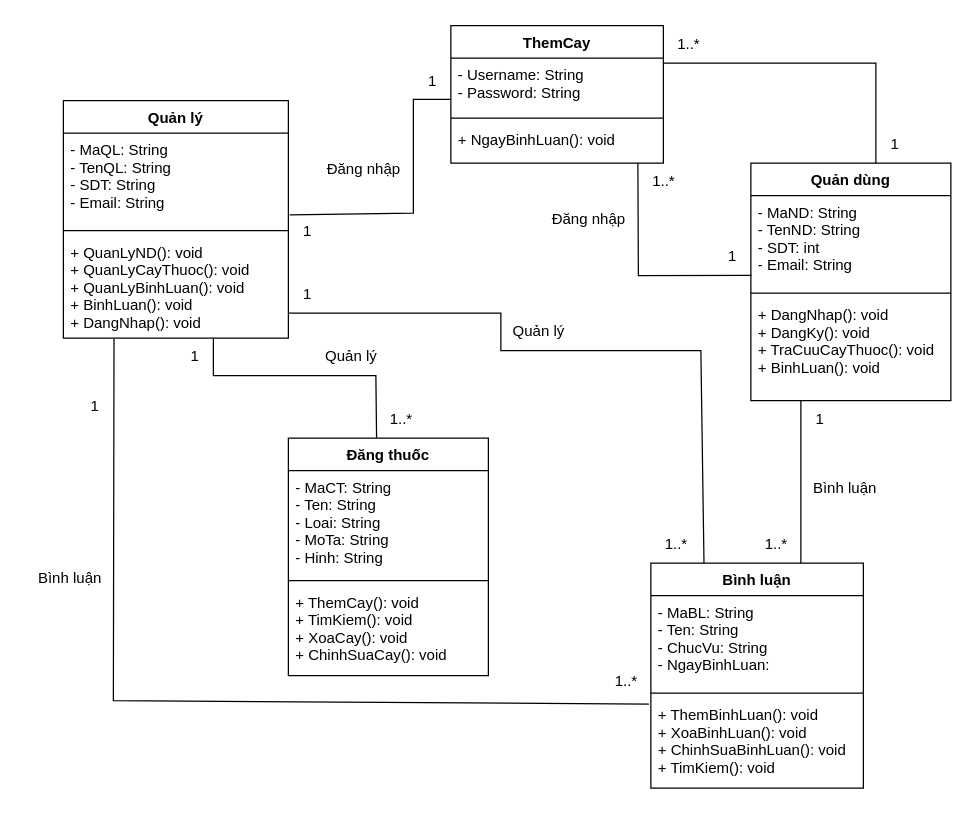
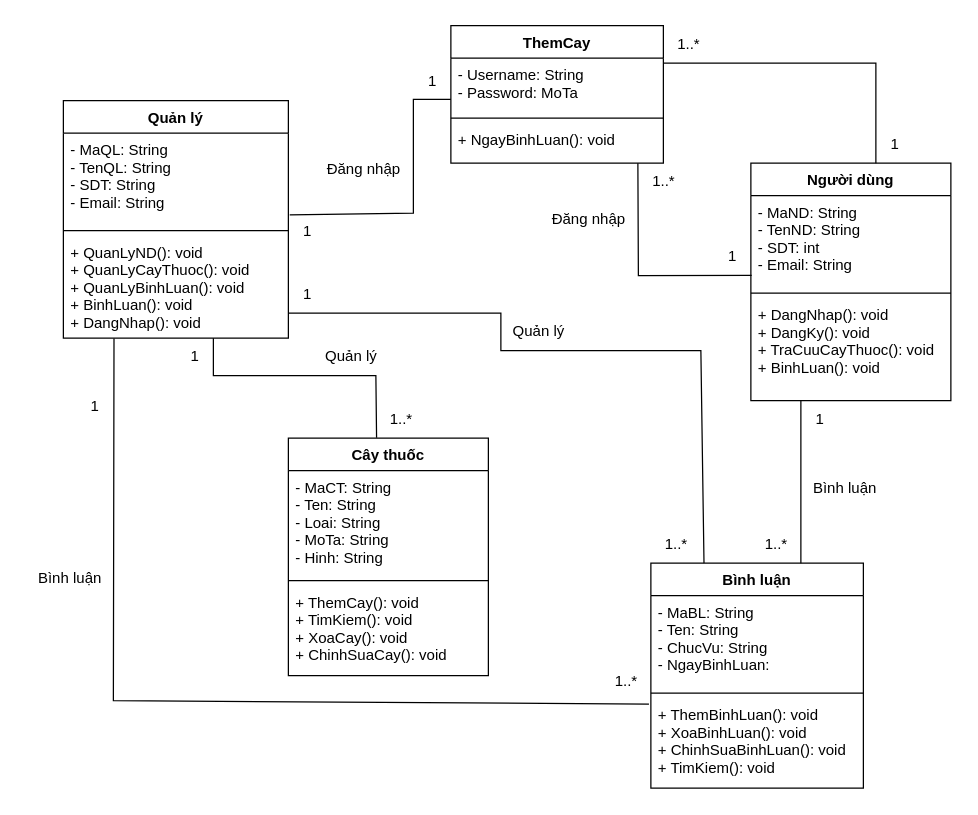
(525, 75) -> (525, 75)
(850, 180) -> (850, 180)
(388, 455) -> (388, 455)
